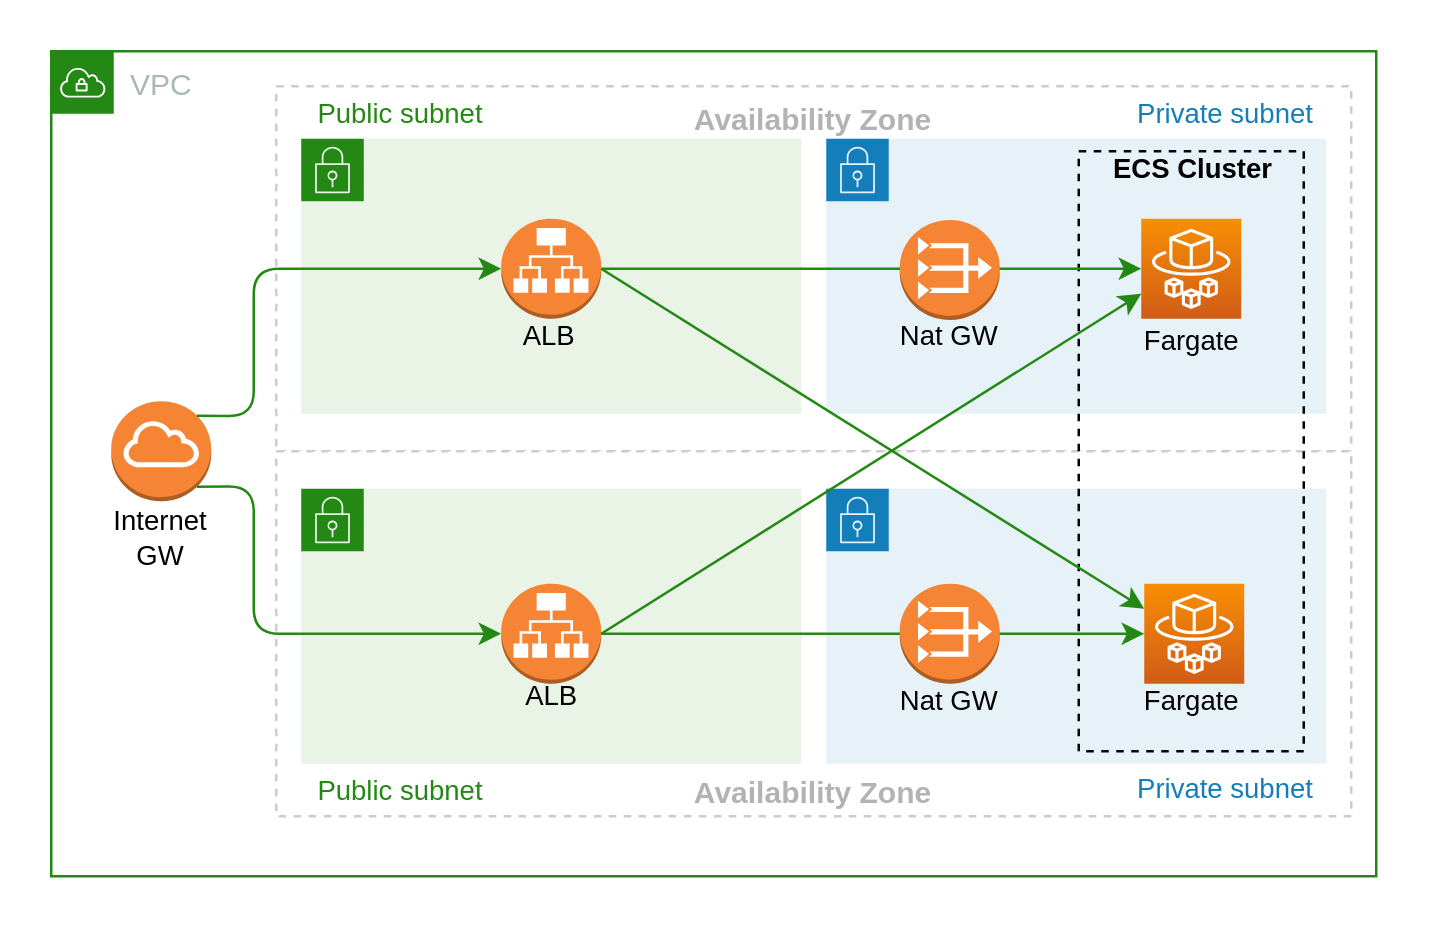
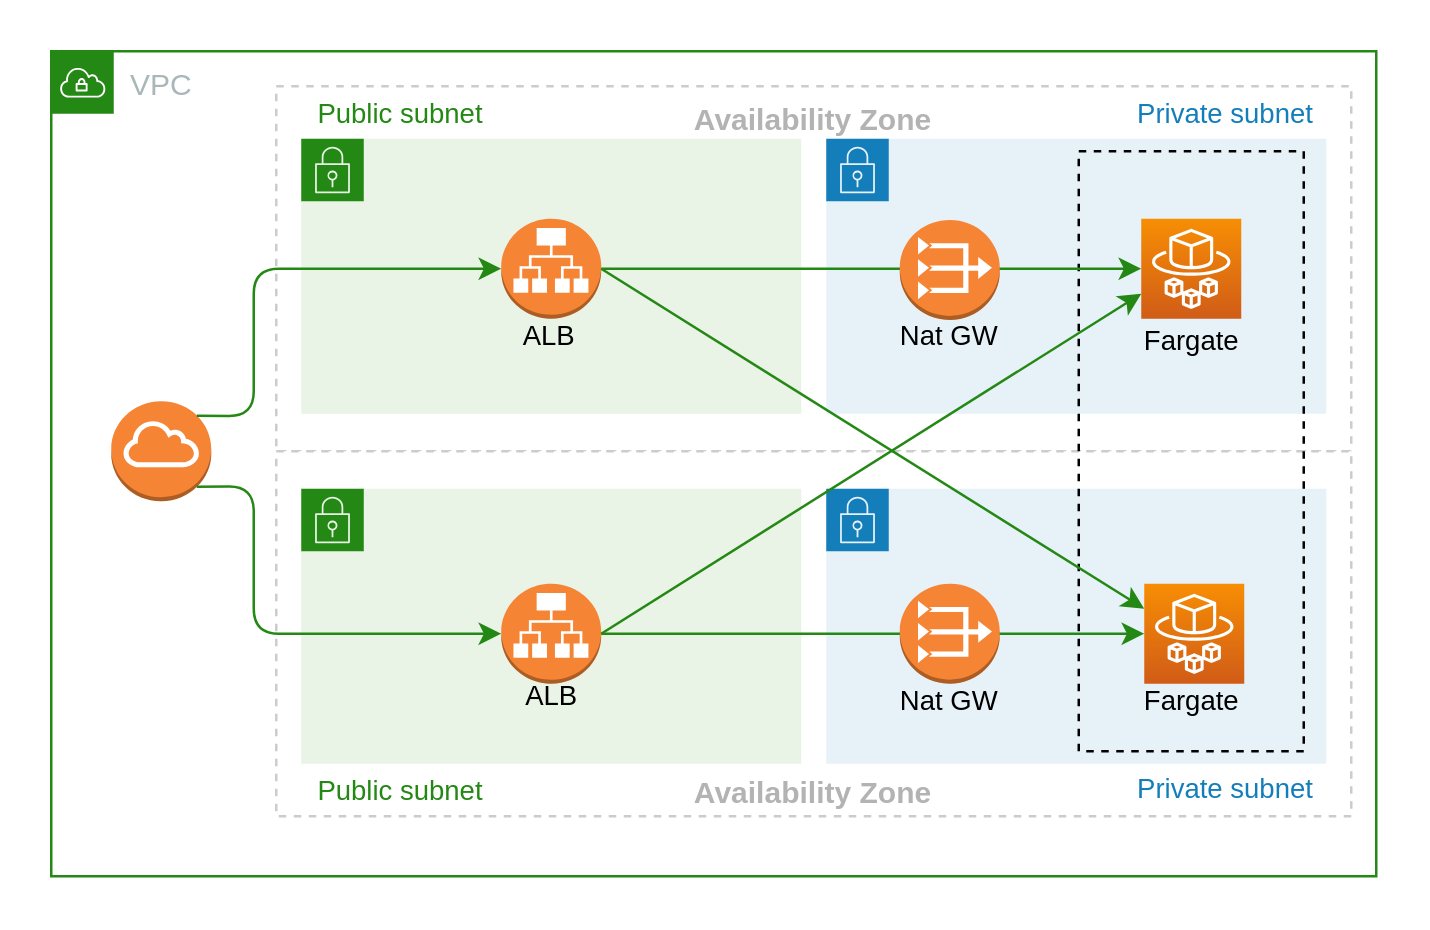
(1194, 168) -> none
(161, 539) -> none
